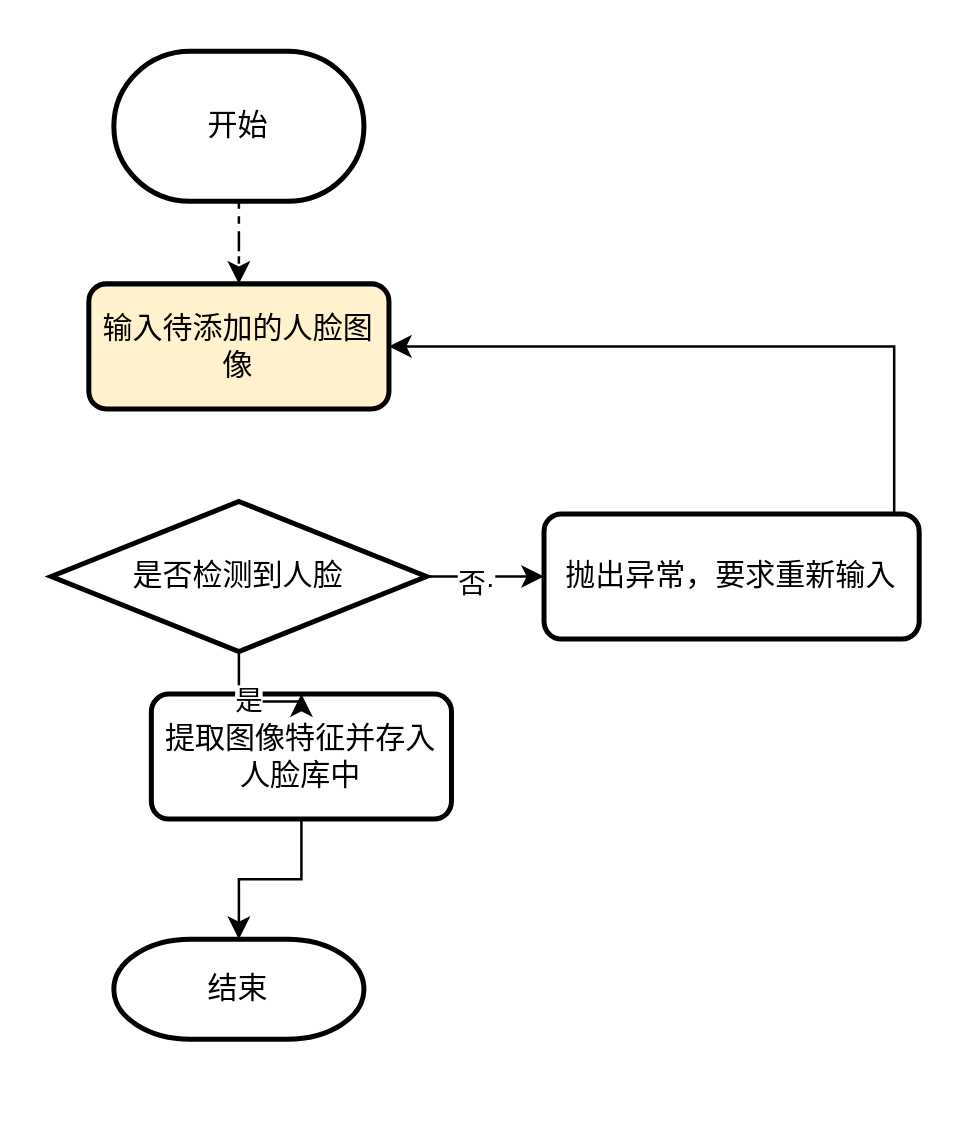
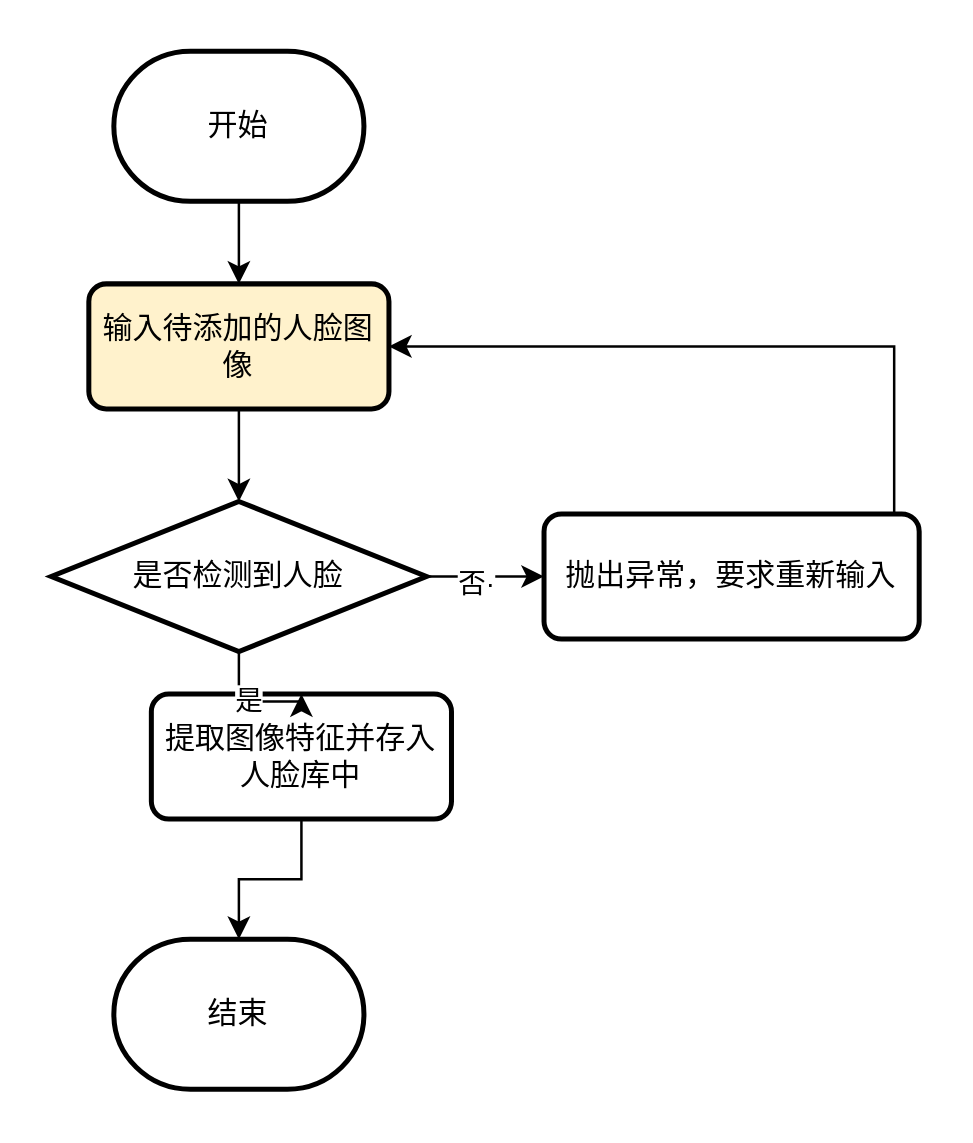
(239, 217) -> (239, 217)
none -> (239, 455)
(239, 989) -> (239, 1014)
